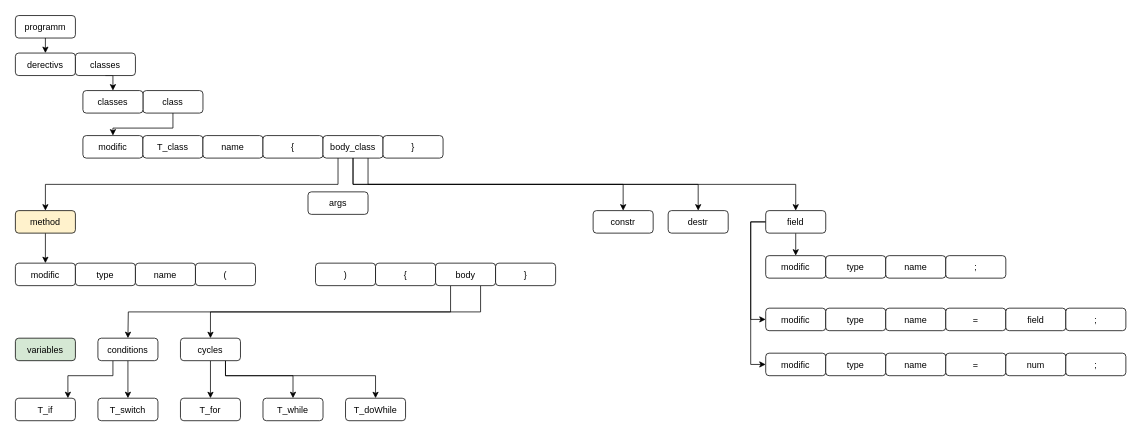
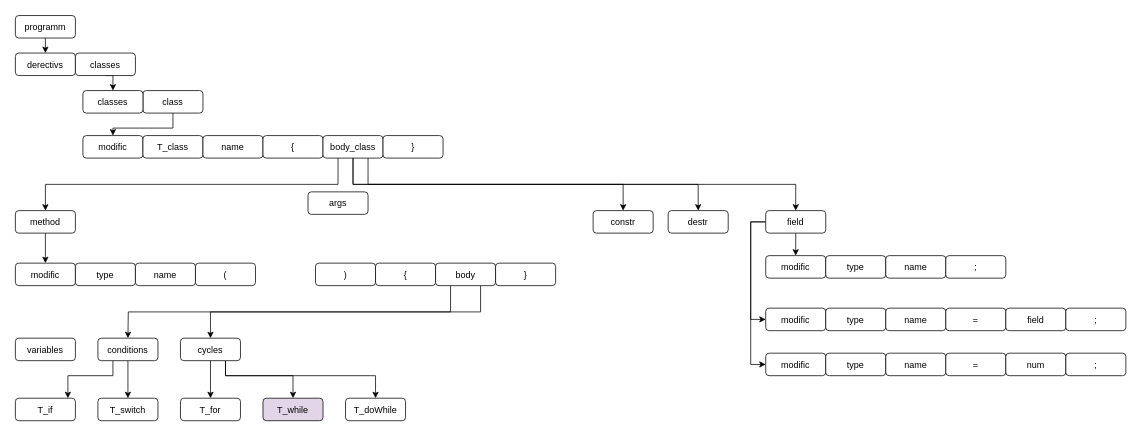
(45, 222) -> (45, 222)
(45, 349) -> (45, 349)
(293, 409) -> (293, 409)
